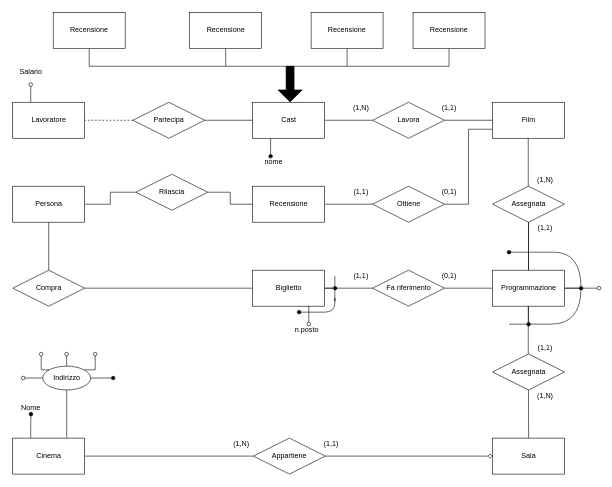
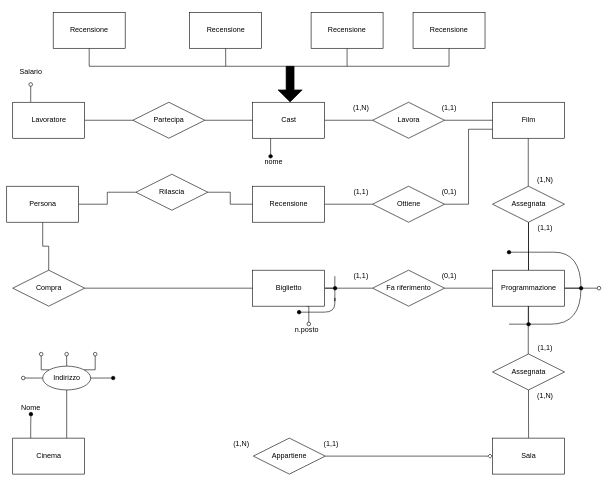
(109, 120) -> (109, 120)
(49, 204) -> (43, 204)
(169, 456) -> none
